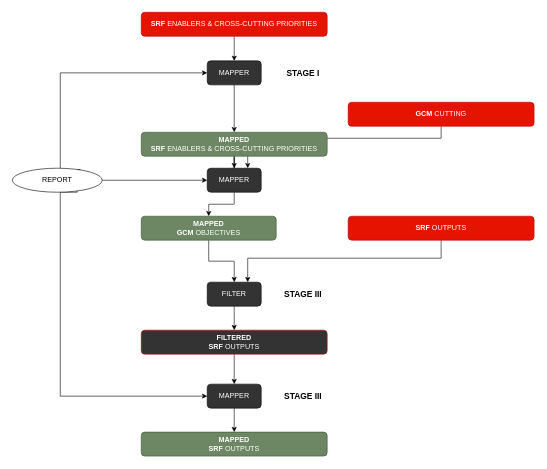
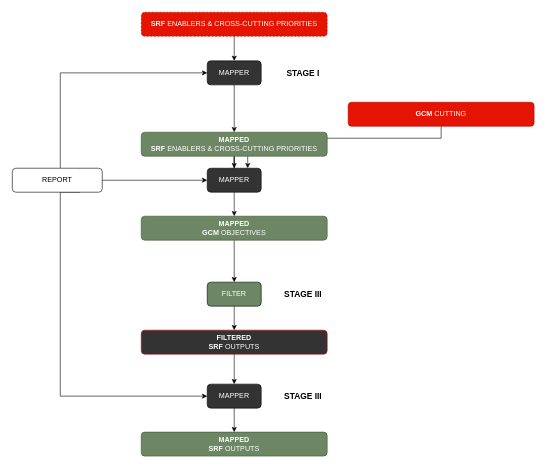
(234, 24) -> (234, 24)
(57, 180) -> (57, 180)
(209, 228) -> (234, 228)
(441, 228) -> none
(248, 276) -> none
(234, 294) -> (234, 294)
